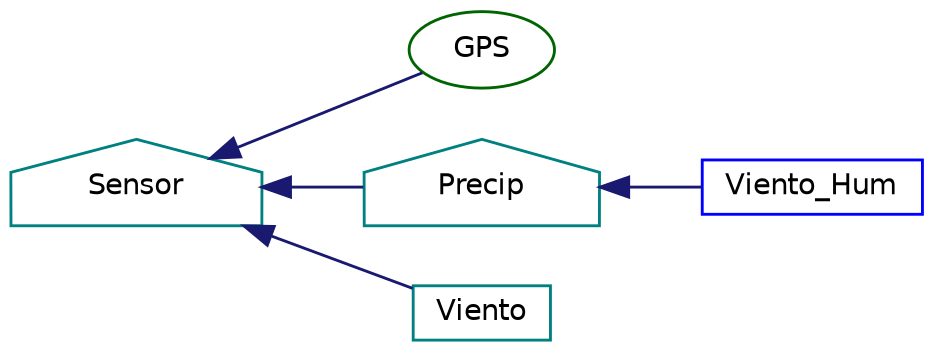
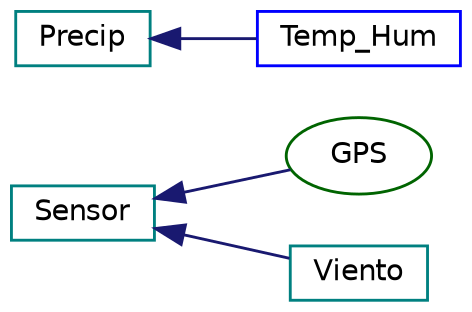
(136, 187) -> (83, 213)
(327, 187) -> none
(482, 187) -> (83, 39)
(812, 187) -> (359, 39)
